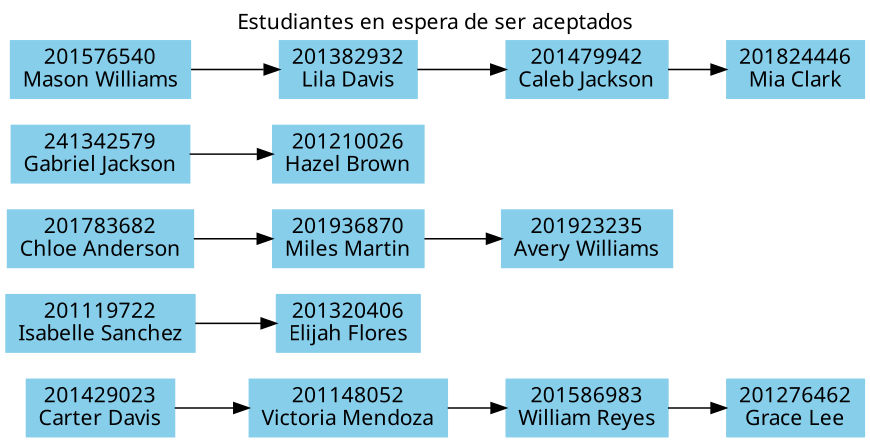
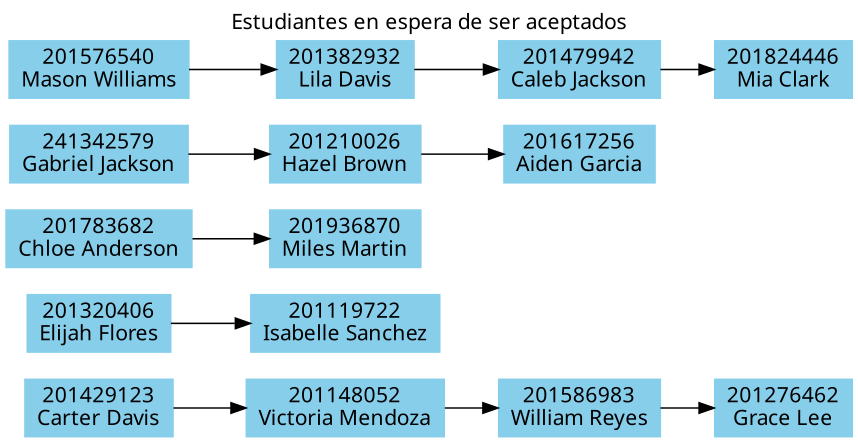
none -> (580, 154)
(587, 239) -> none
(228, 323) -> (203, 323)
(100, 408) -> (99, 408)
